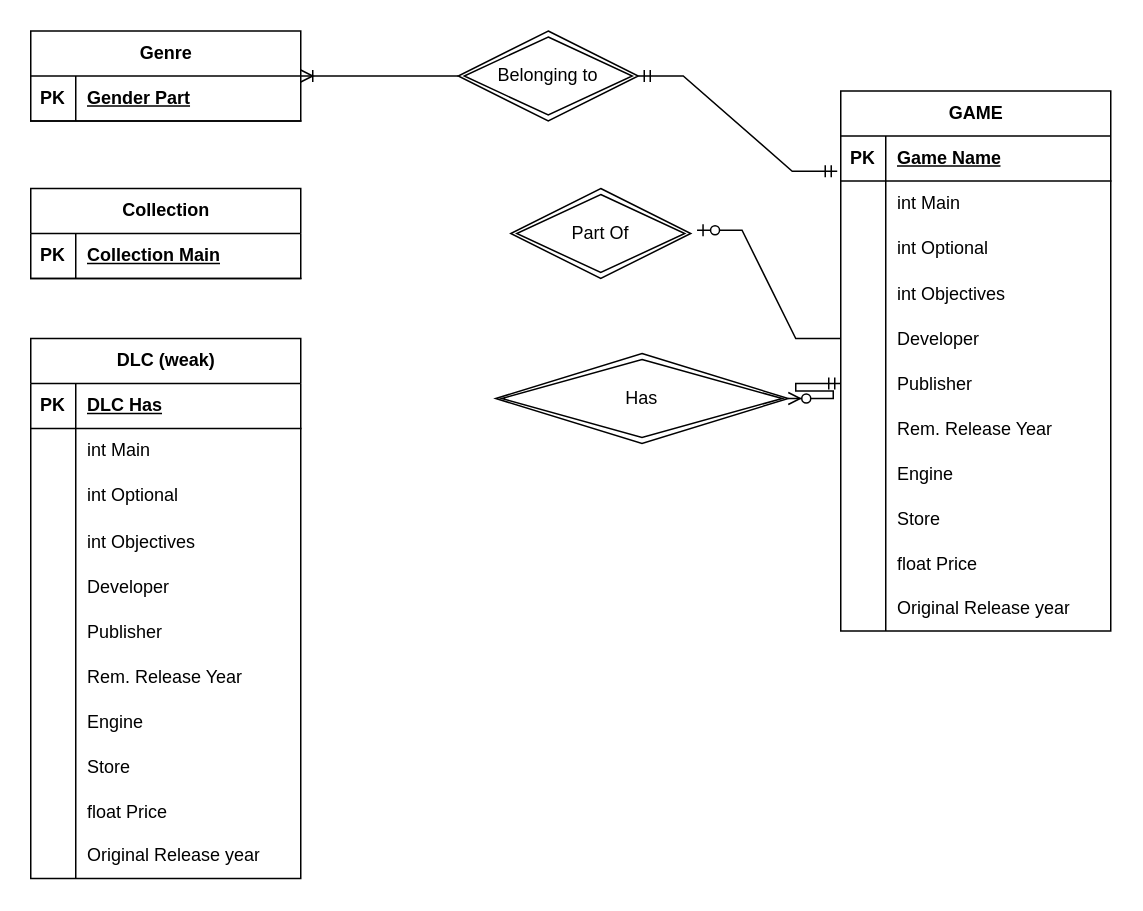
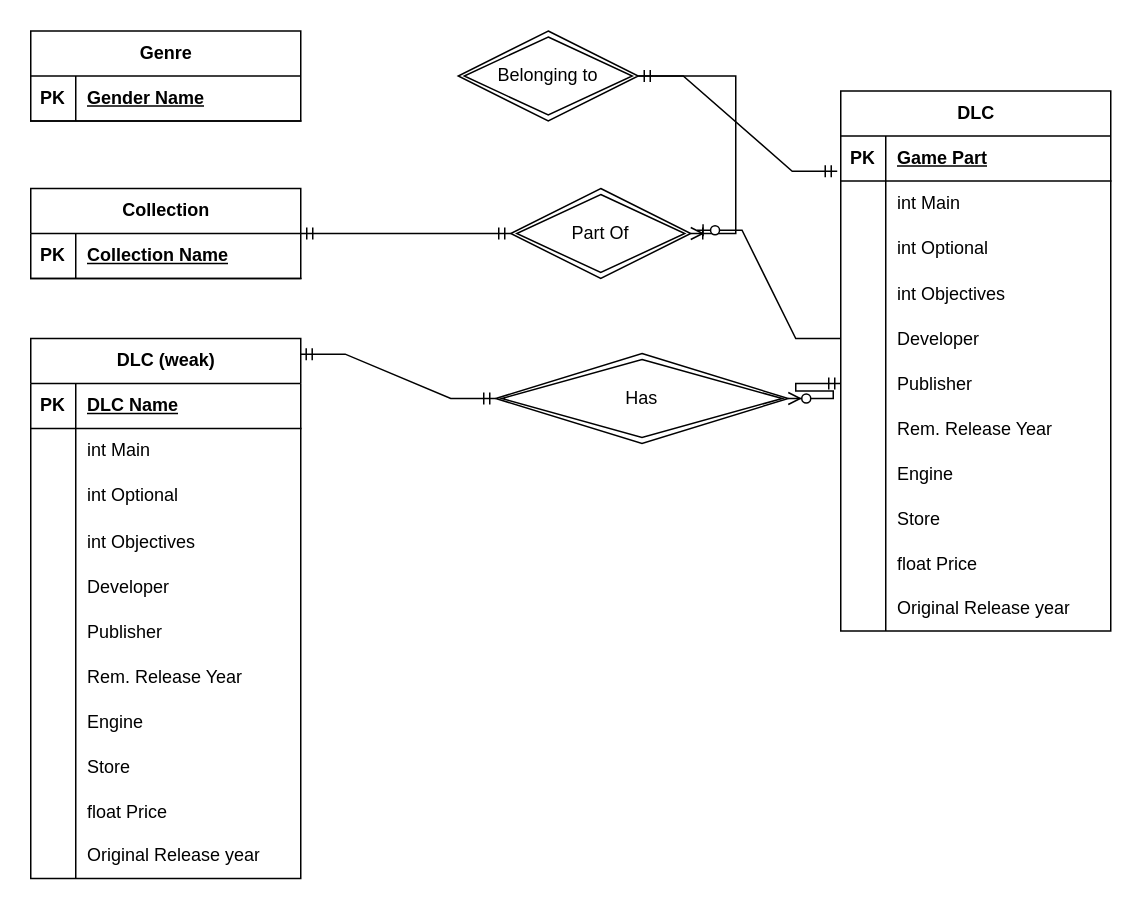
(381, 76) -> (736, 153)
(141, 98) -> (141, 98)
(977, 113) -> (977, 113)
(941, 158) -> (941, 158)
none -> (407, 233)
(152, 256) -> (154, 256)
none -> (398, 376)
(121, 406) -> (126, 406)
